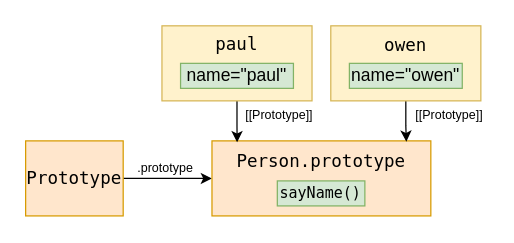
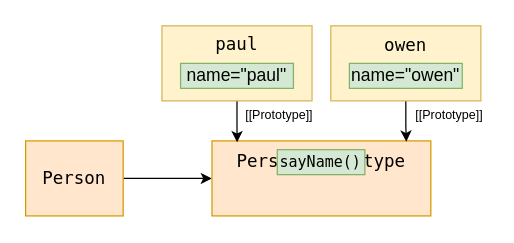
(166, 167) -> none
(74, 178) -> (74, 178)
(321, 193) -> (321, 162)
